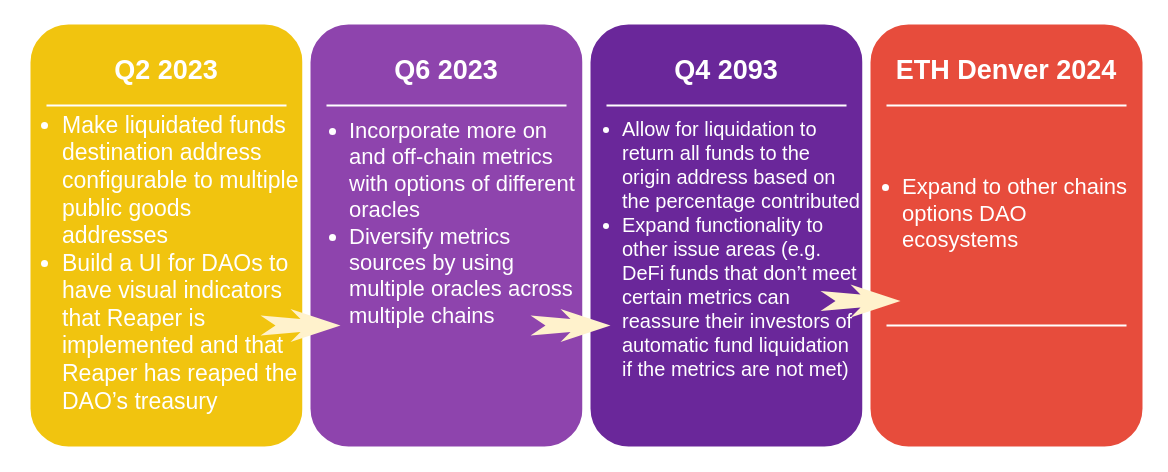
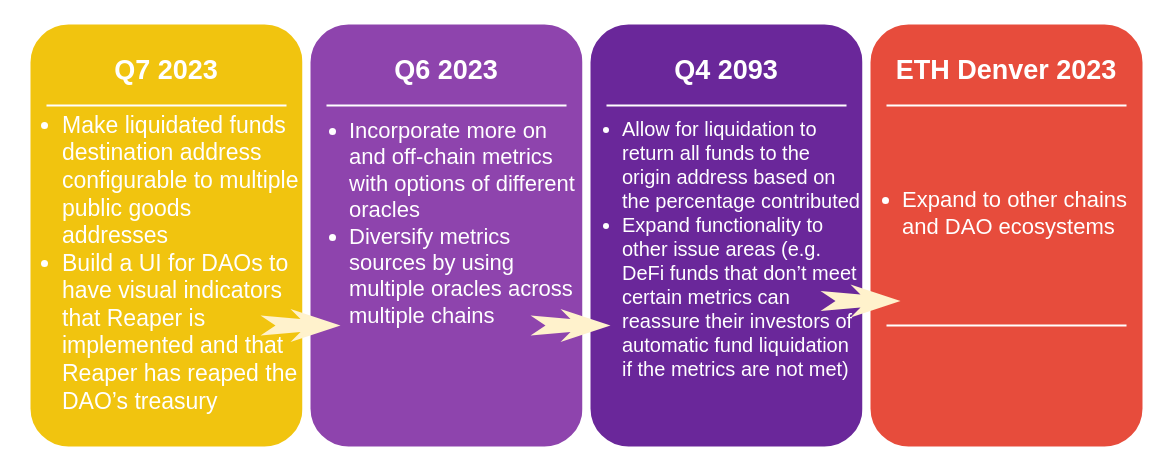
(167, 71) -> (167, 71)
(1007, 71) -> (1007, 71)
(1002, 201) -> (1002, 201)
